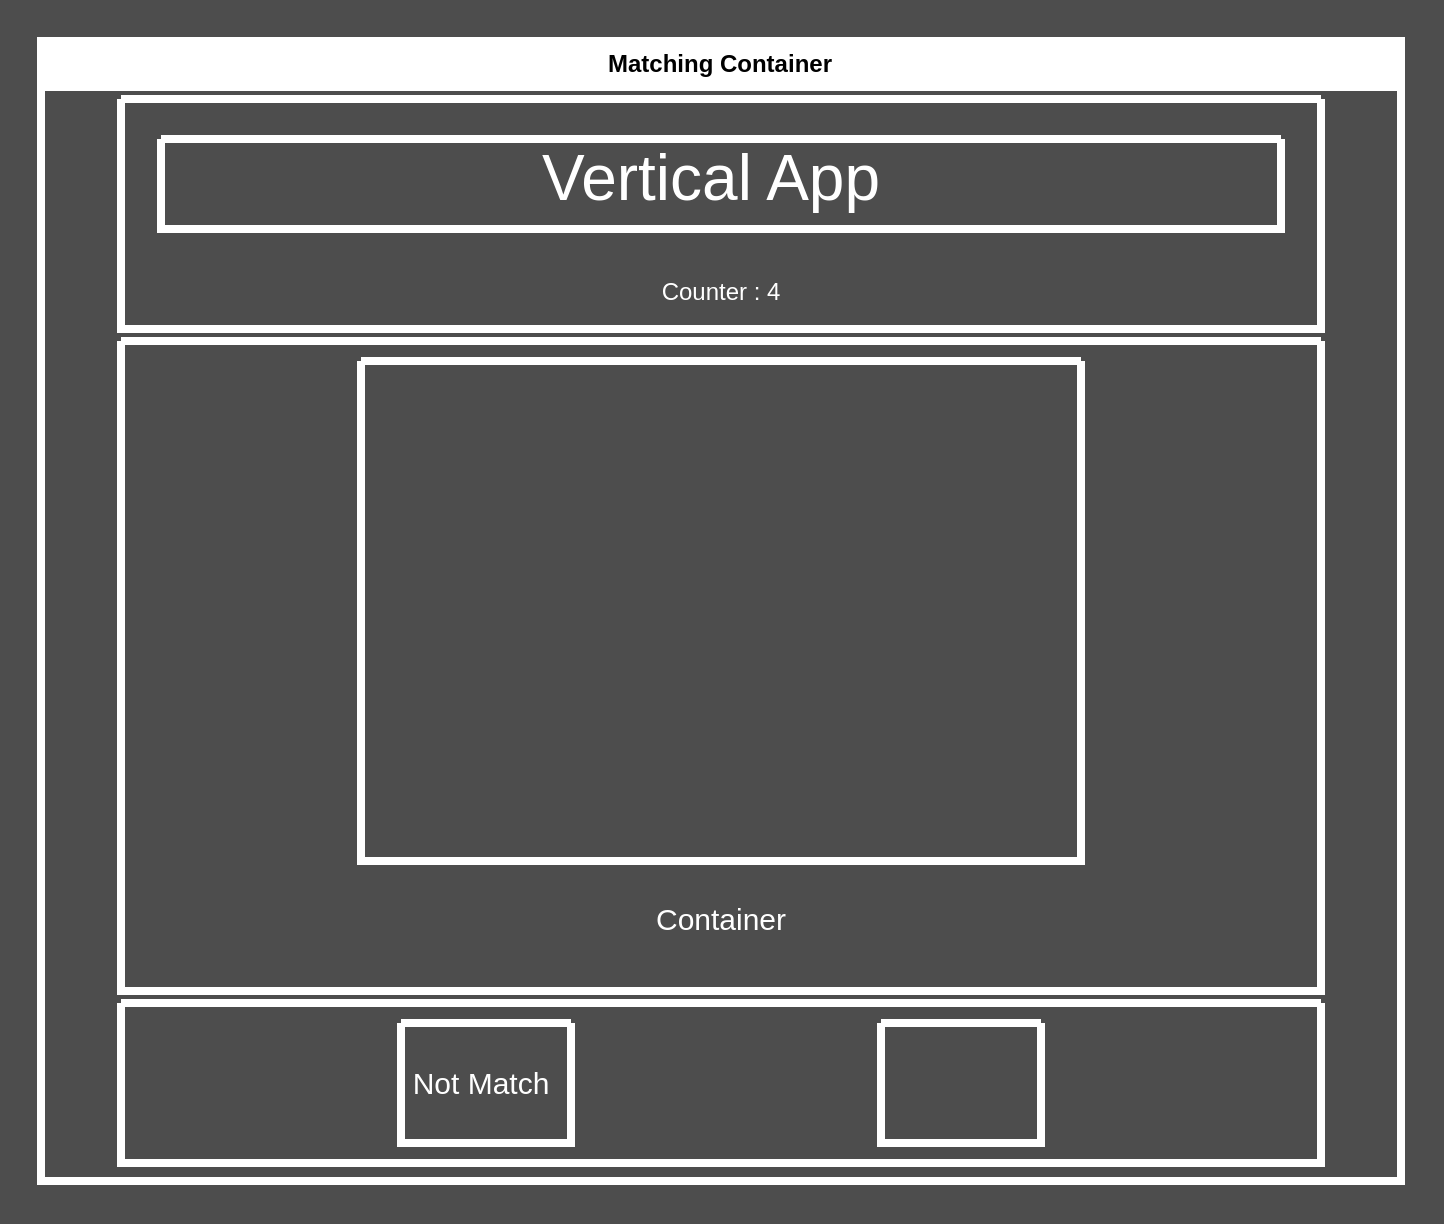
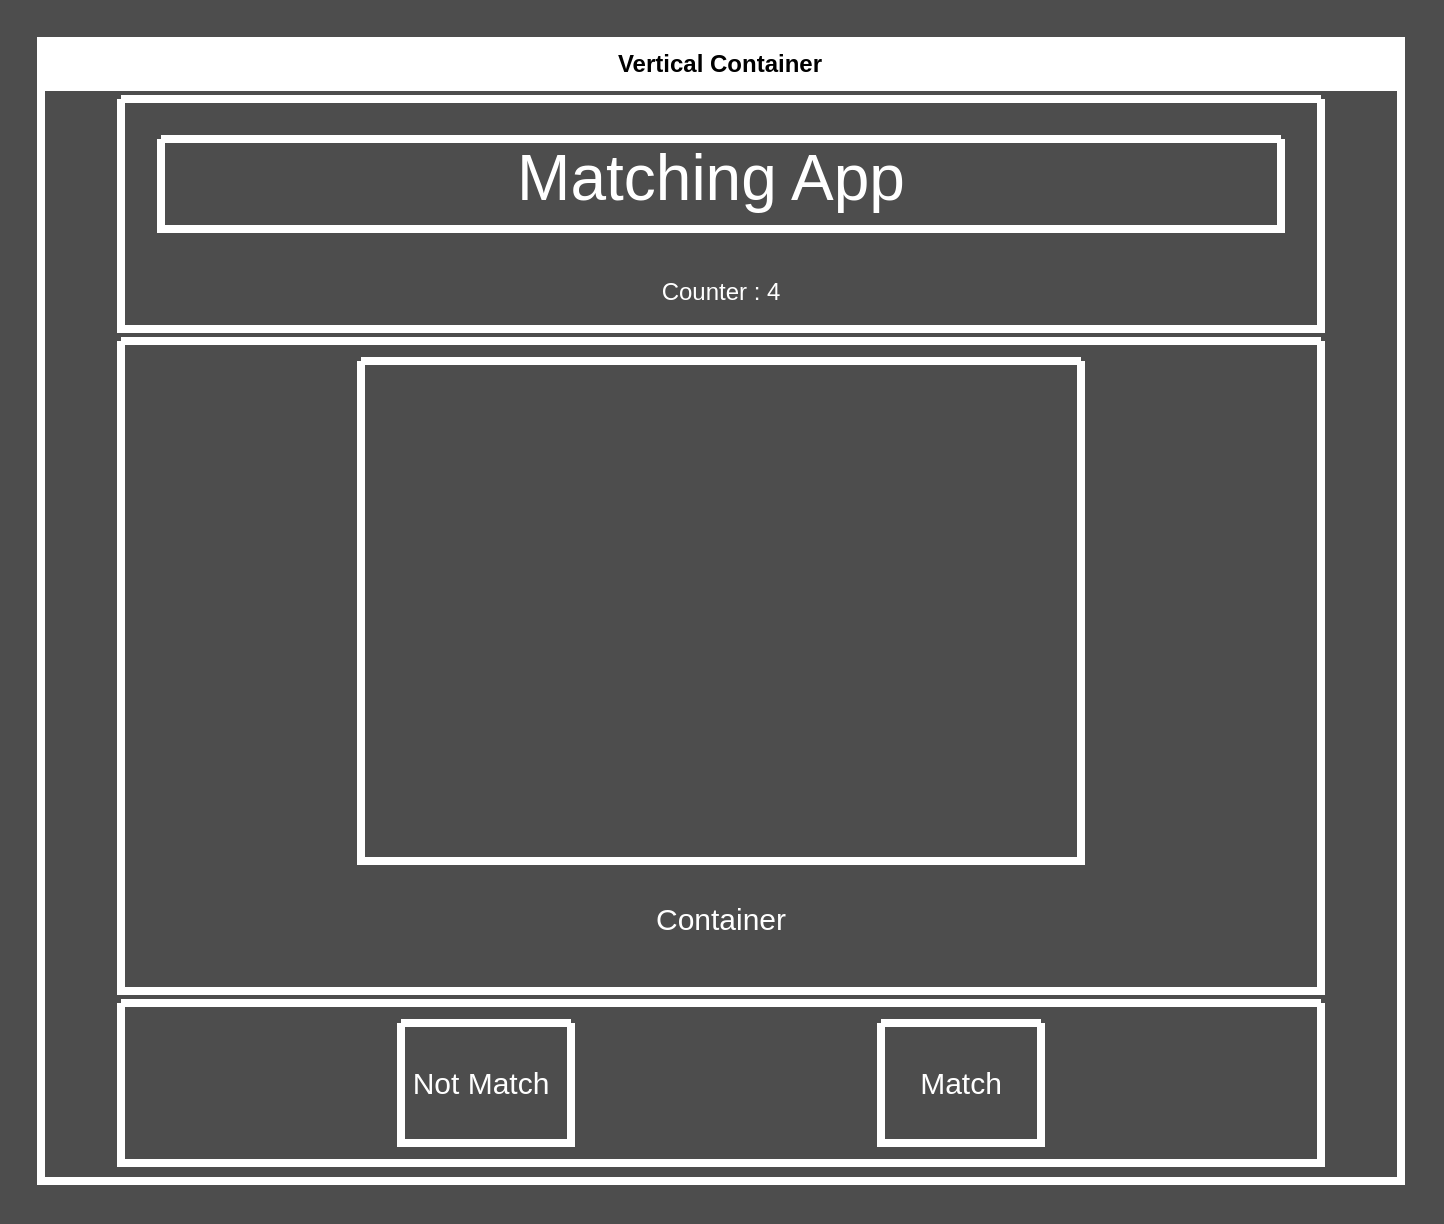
(721, 65) -> (721, 65)
(712, 179) -> (712, 179)
none -> (961, 1083)
